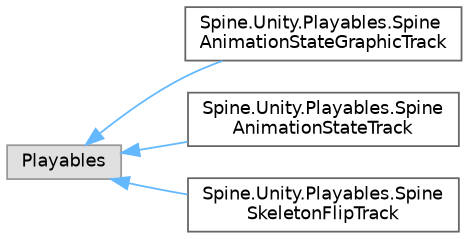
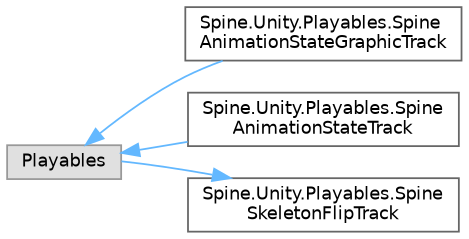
(158, 189) -> (167, 167)
